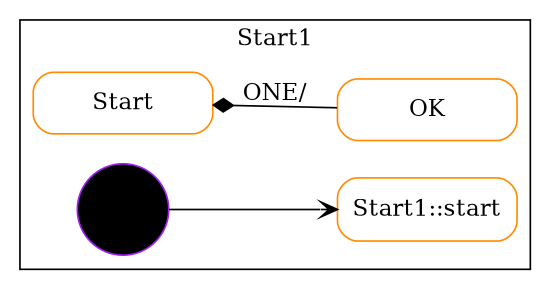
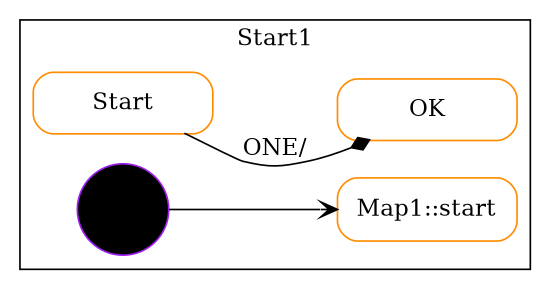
(285, 107) -> (266, 165)
(427, 209) -> (427, 209)
